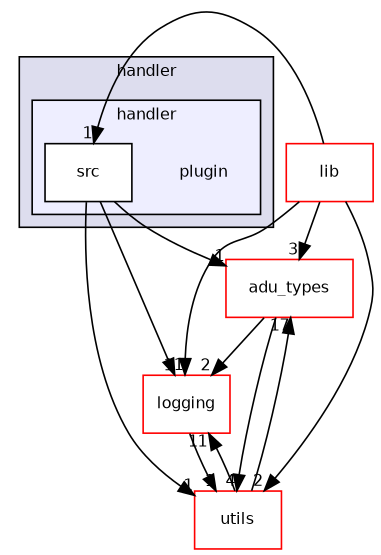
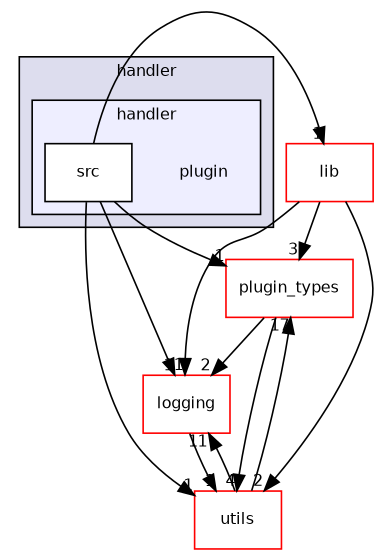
(216, 13) -> (200, 13)
(290, 288) -> (290, 288)
